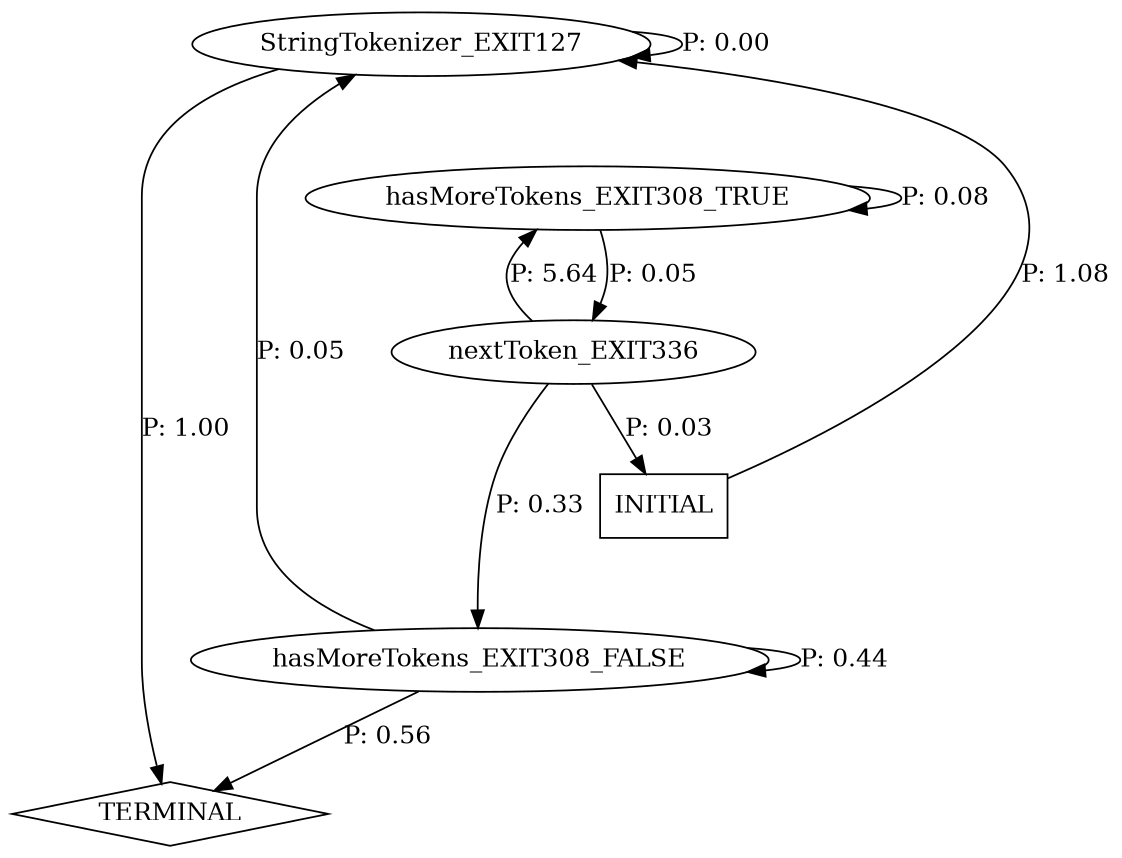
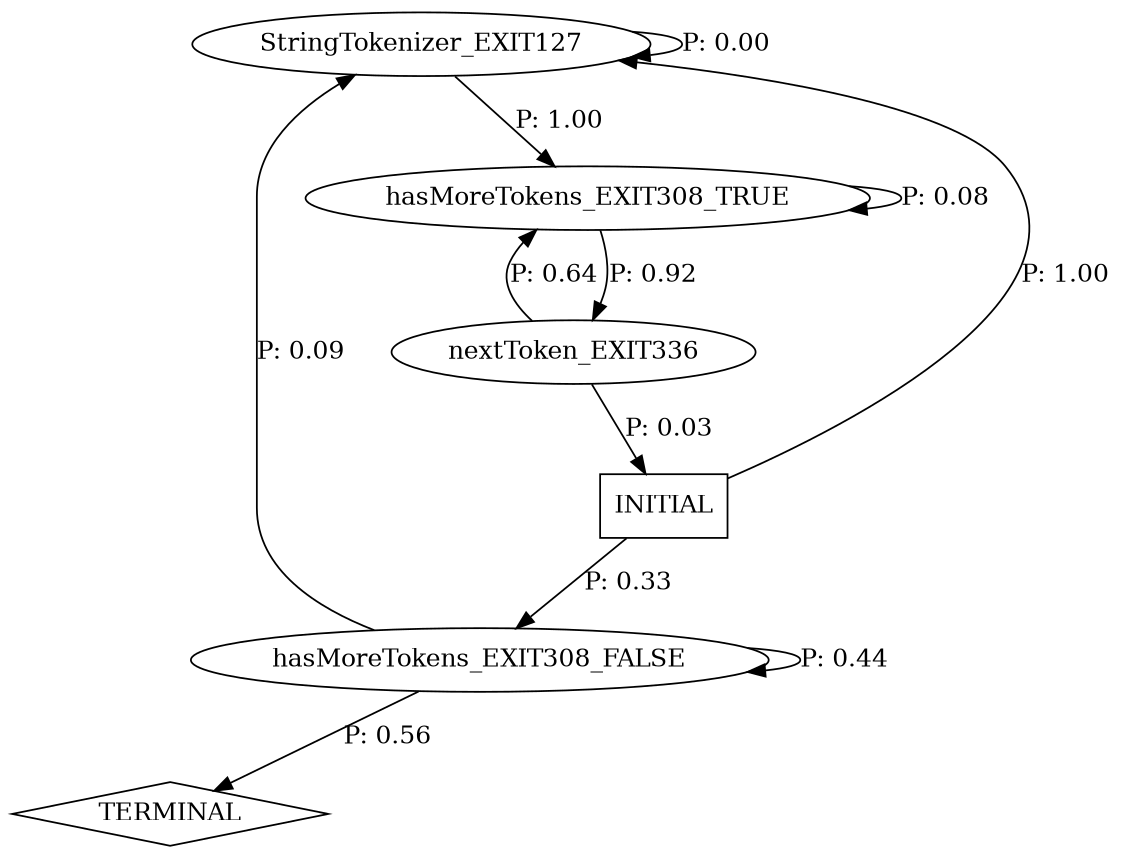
(554, 275) -> (554, 275)
(653, 275) -> (653, 275)
(1065, 275) -> (1065, 275)
(301, 352) -> (301, 352)
(142, 382) -> (498, 115)
(491, 490) -> (579, 577)
